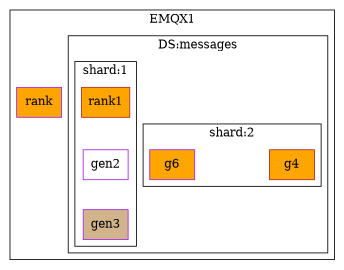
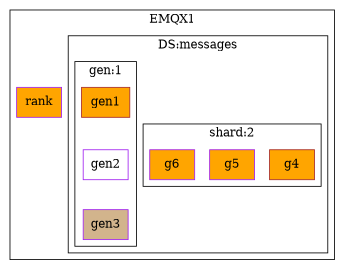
(106, 71) -> (106, 71)
(106, 102) -> (106, 102)
none -> (232, 165)
